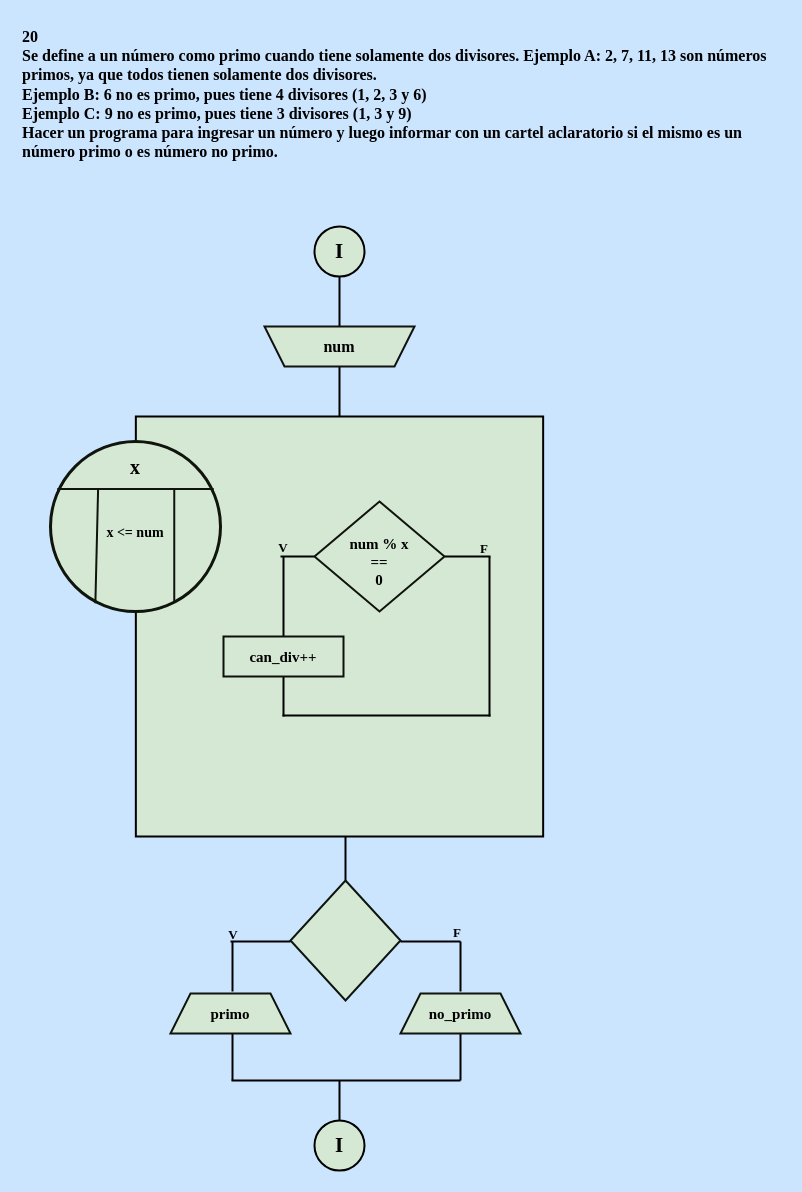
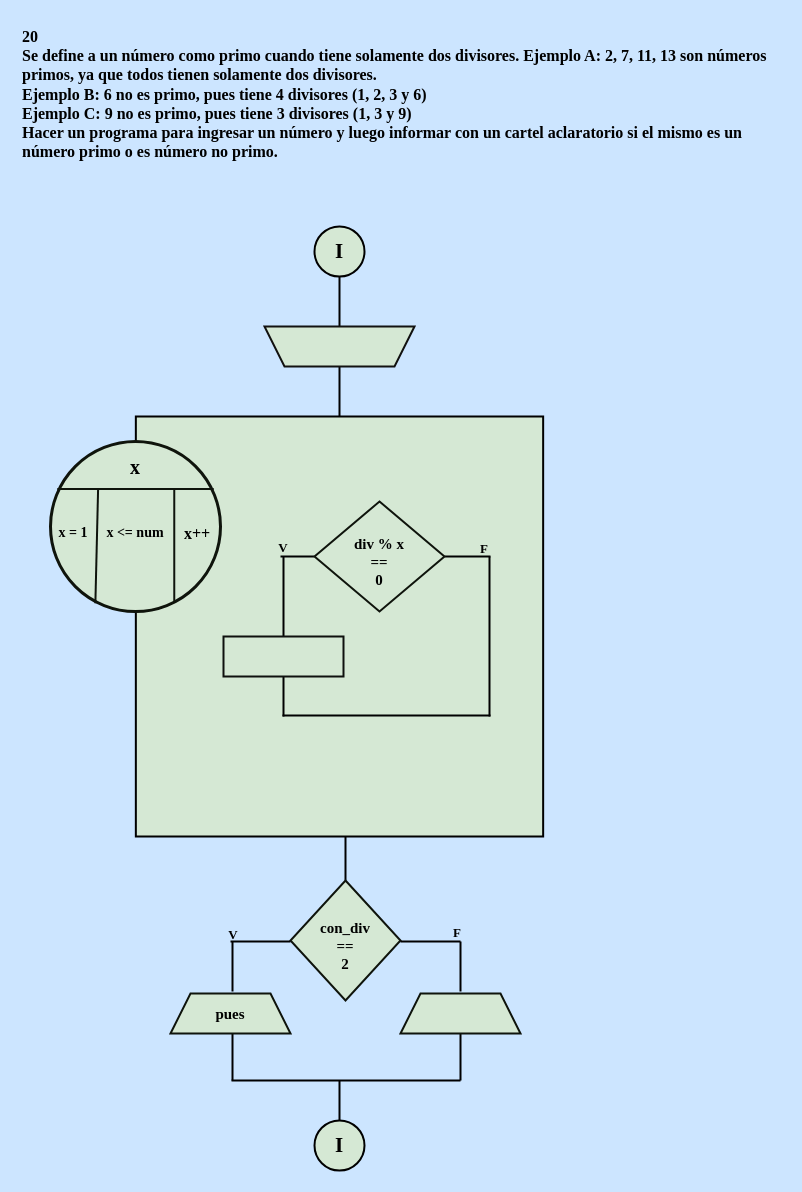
(340, 347) -> none
none -> (74, 534)
none -> (198, 534)
(380, 562) -> (380, 562)
(284, 657) -> none
none -> (346, 946)
(231, 1014) -> (231, 1014)
(461, 1014) -> none
